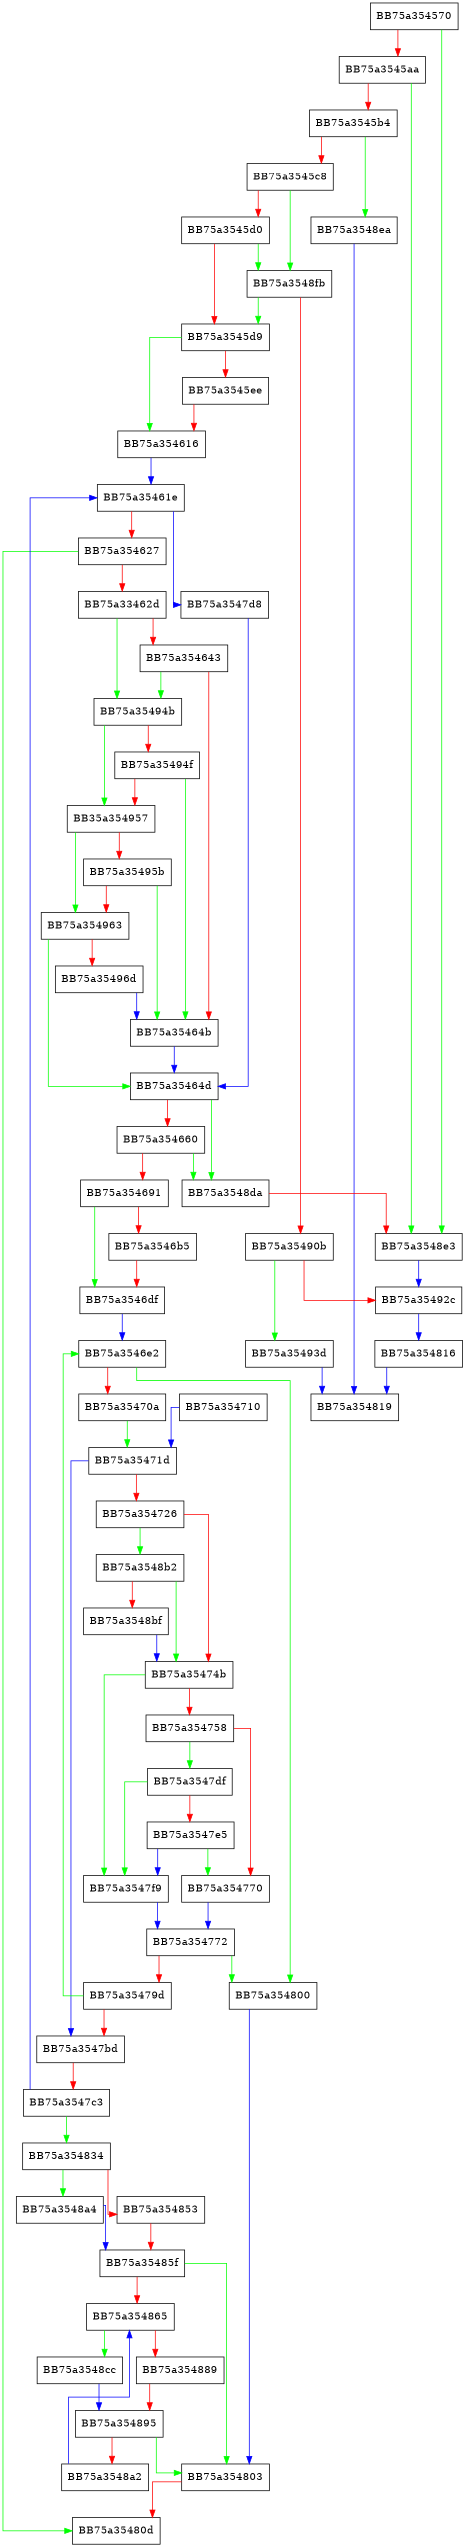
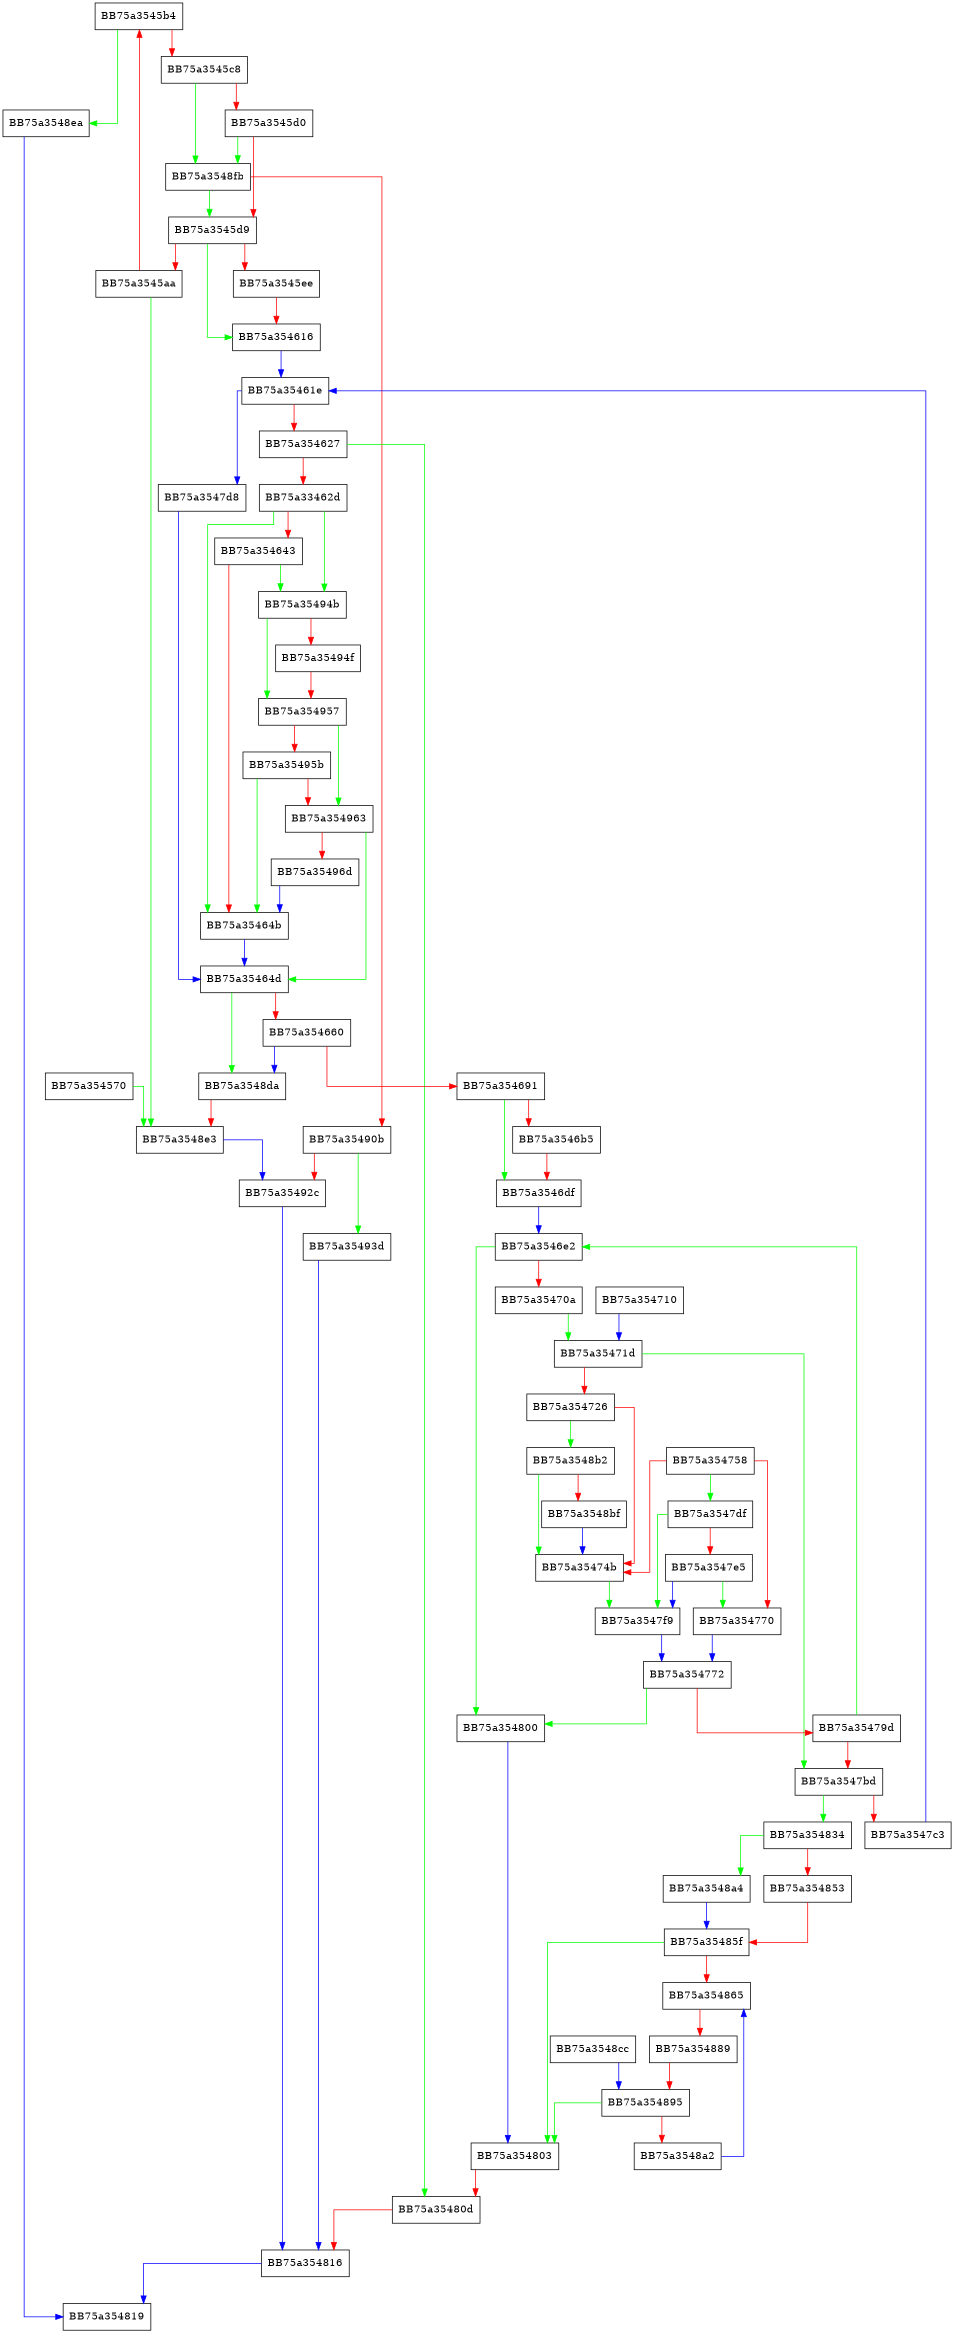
(398, 39) -> (175, 253)
(111, 819) -> (302, 712)
(185, 895) -> (208, 675)
(193, 1163) -> (274, 1056)
(322, 1377) -> (319, 1751)
(189, 1698) -> (650, 1518)
(71, 1736) -> (804, 1476)
(67, 2126) -> (823, 1805)
none -> (347, 2210)
(105, 2340) -> none
